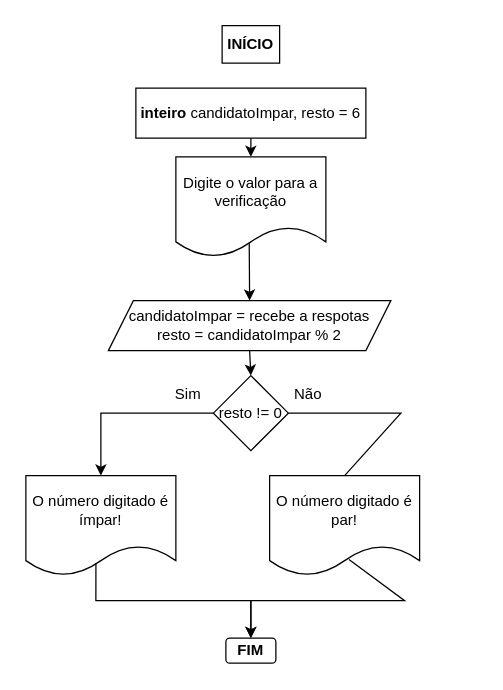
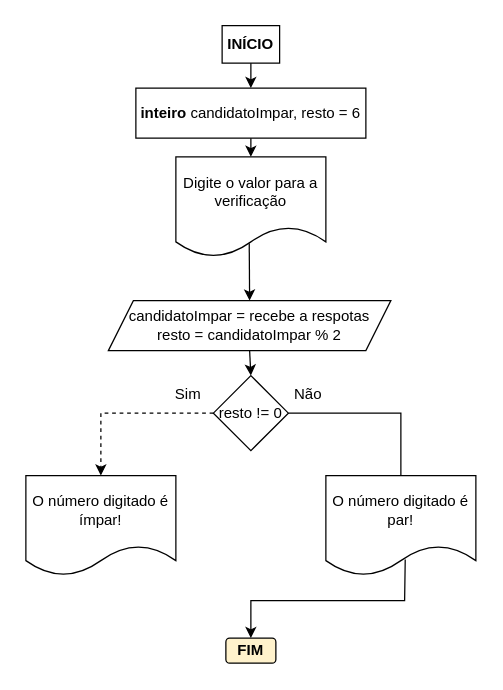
none -> (251, 71)
(130, 413) -> (130, 413)
(344, 526) -> (401, 526)
(153, 601) -> none
(251, 651) -> (251, 651)
